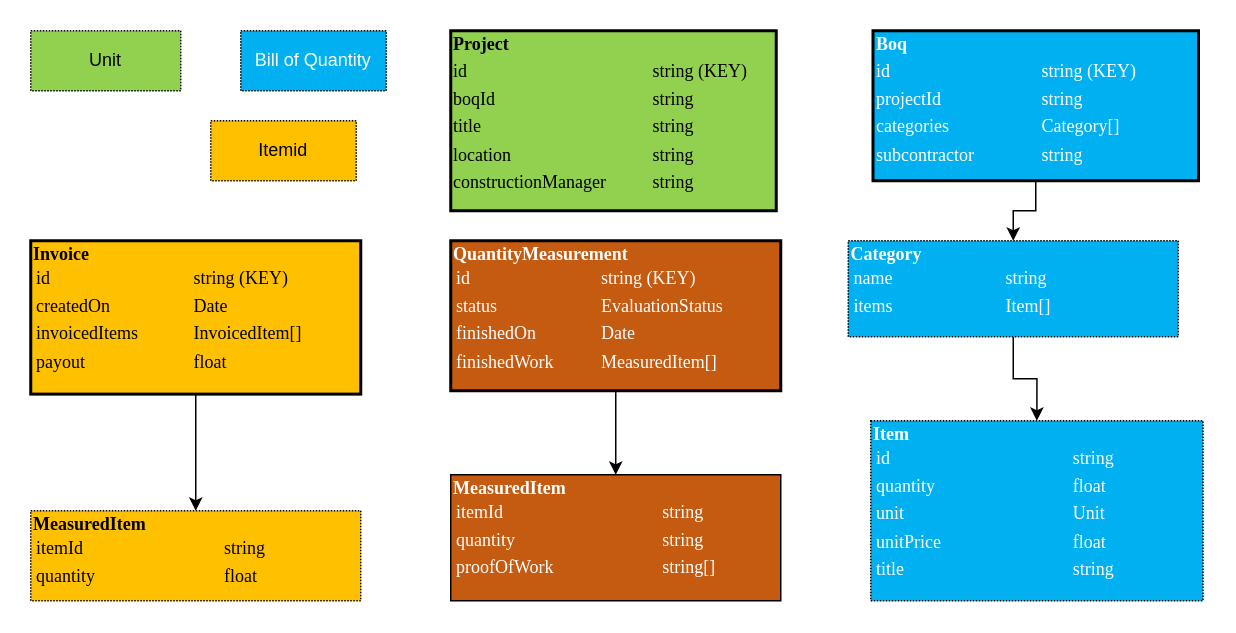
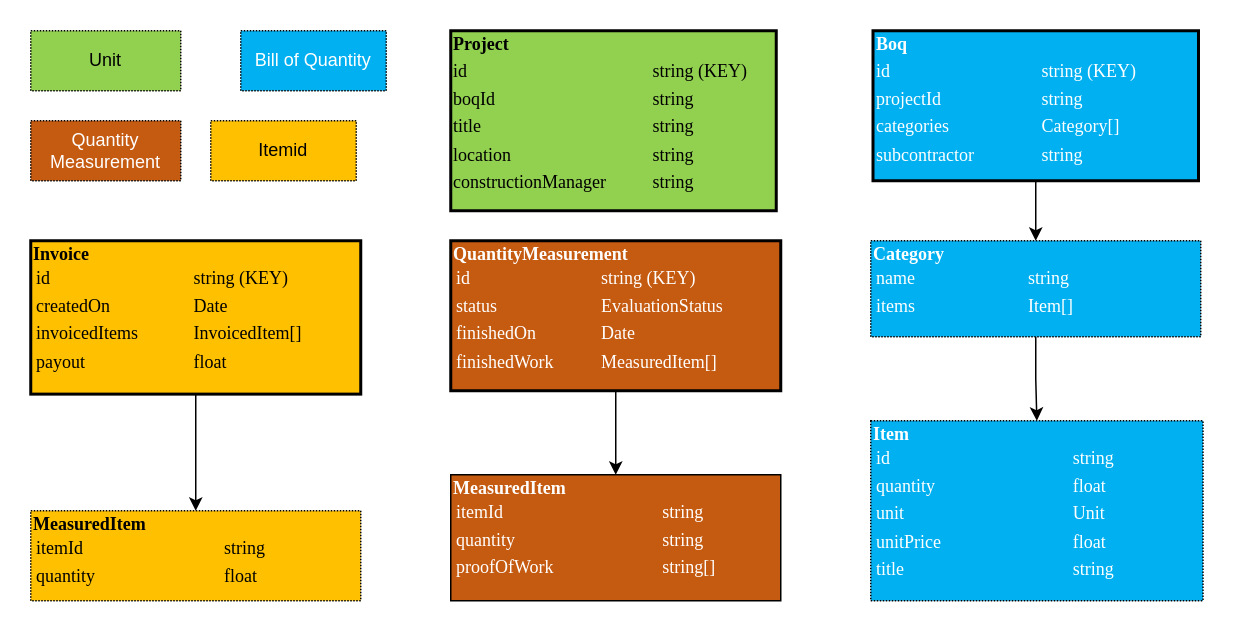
none -> (106, 151)
(1013, 289) -> (1036, 289)
